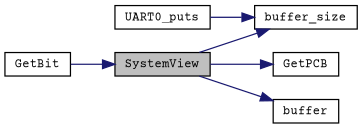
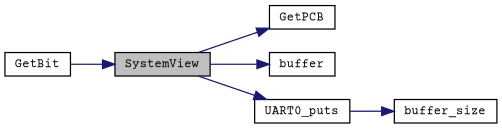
(228, 43) -> (226, 86)
